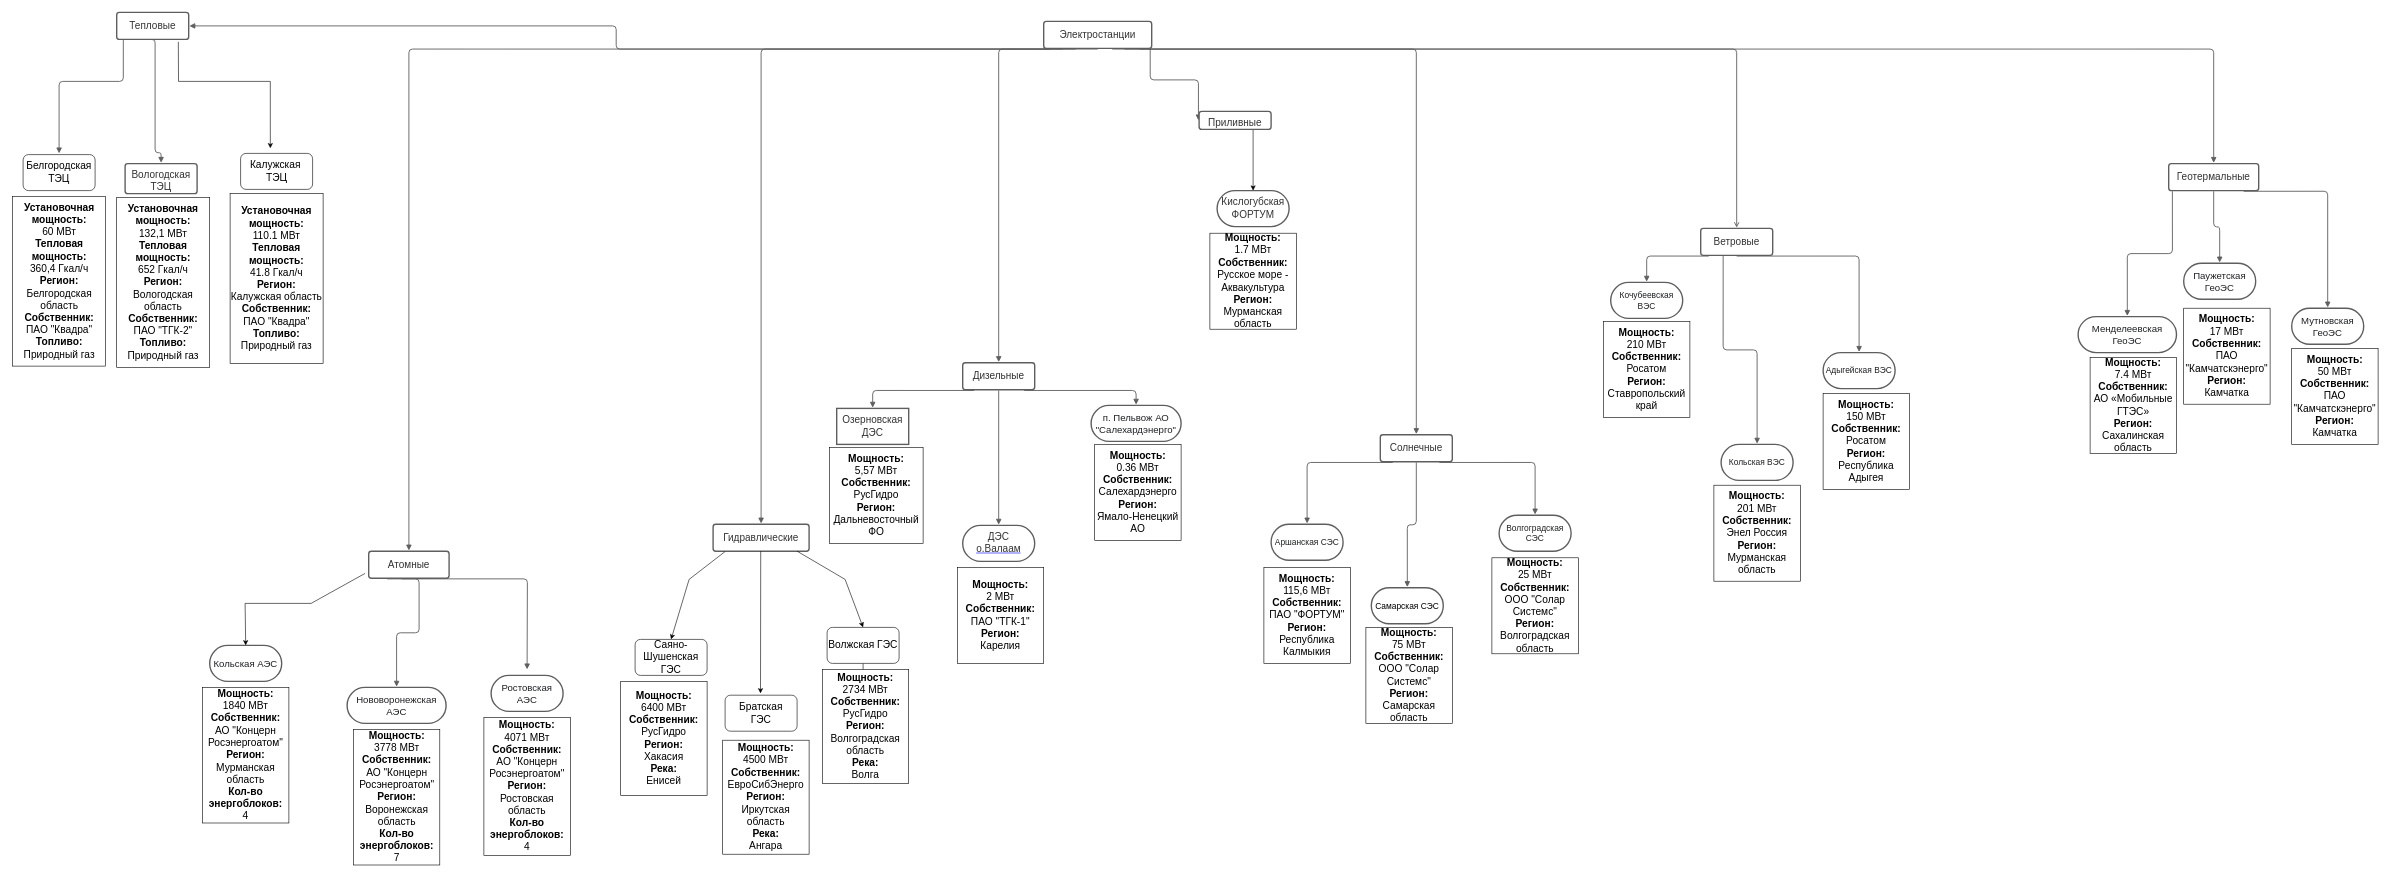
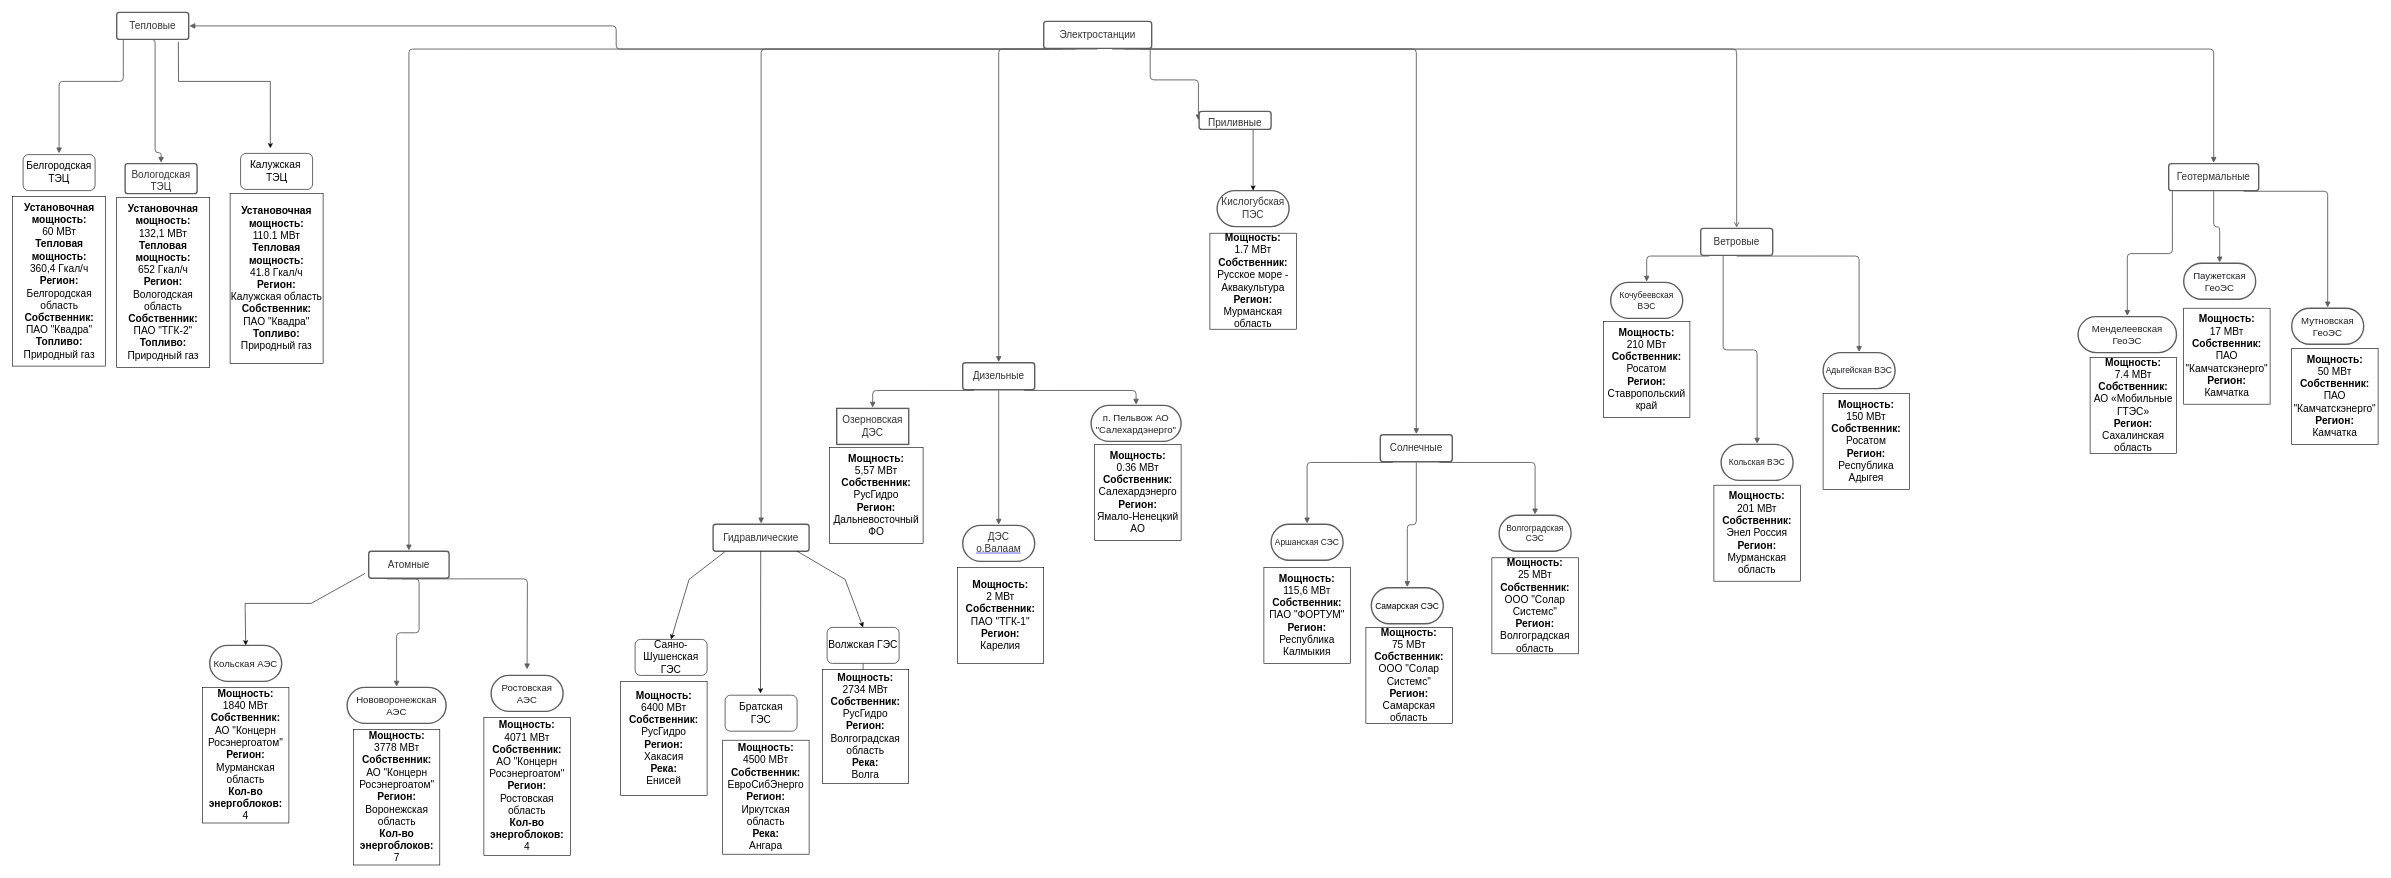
(1253, 209) -> (1253, 209)
